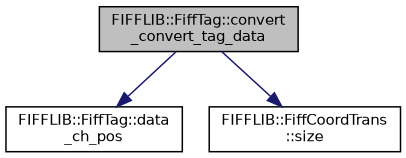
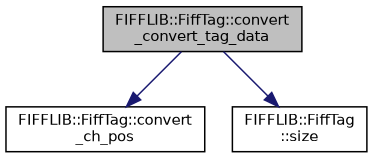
(94, 129) -> (105, 129)
(305, 129) -> (300, 129)
